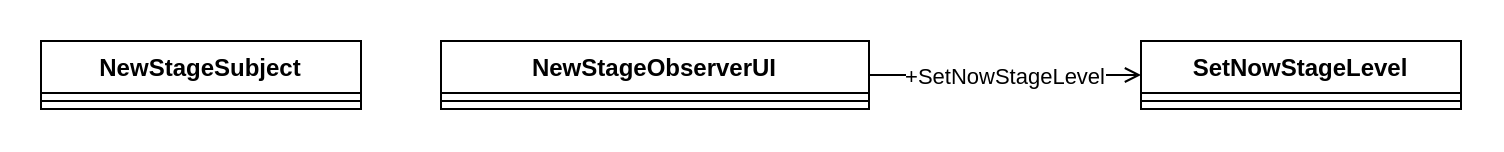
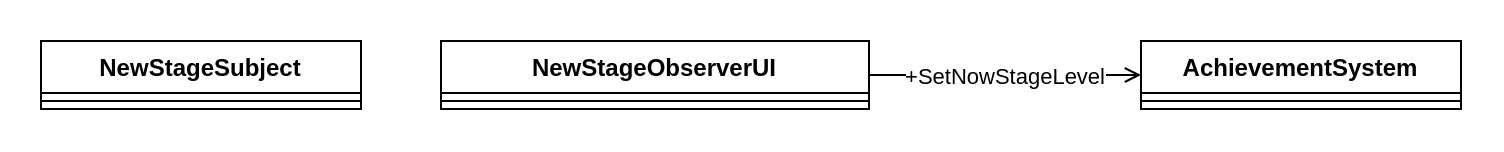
(1301, 69) -> (1301, 69)
